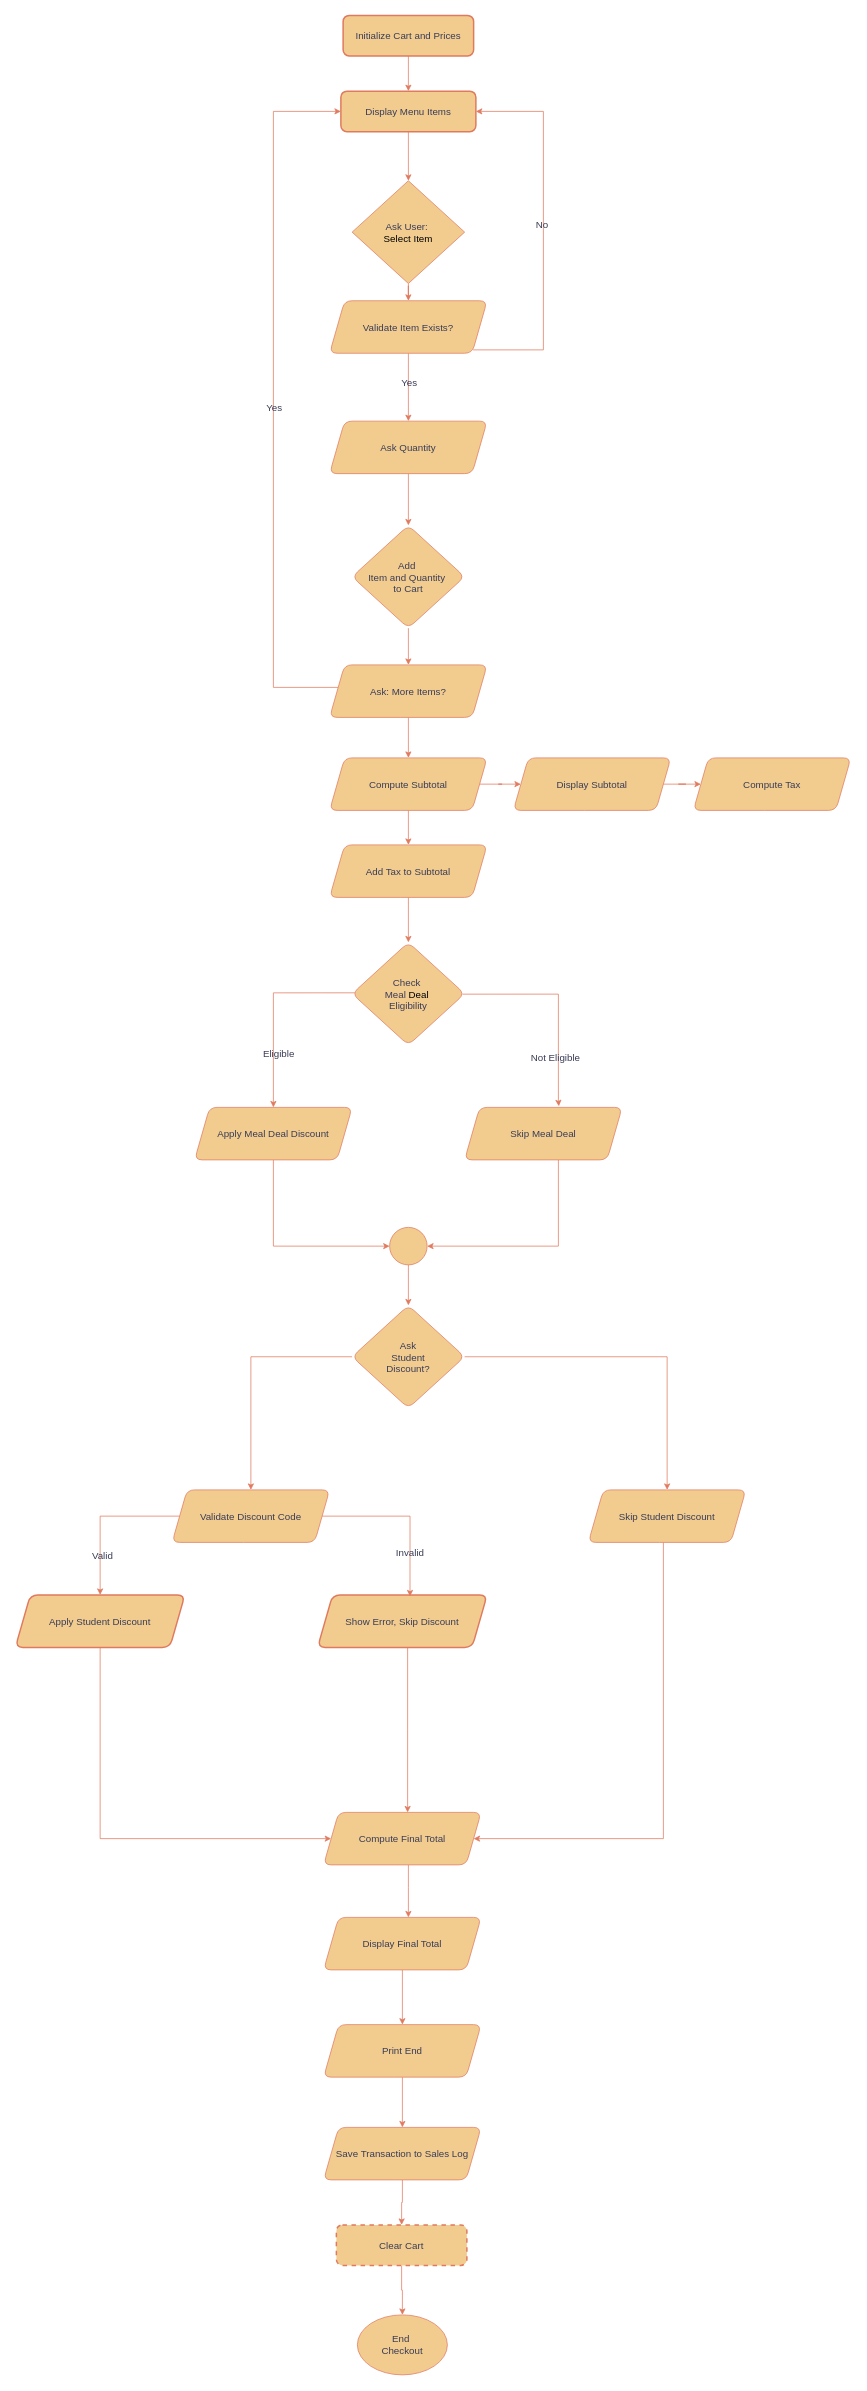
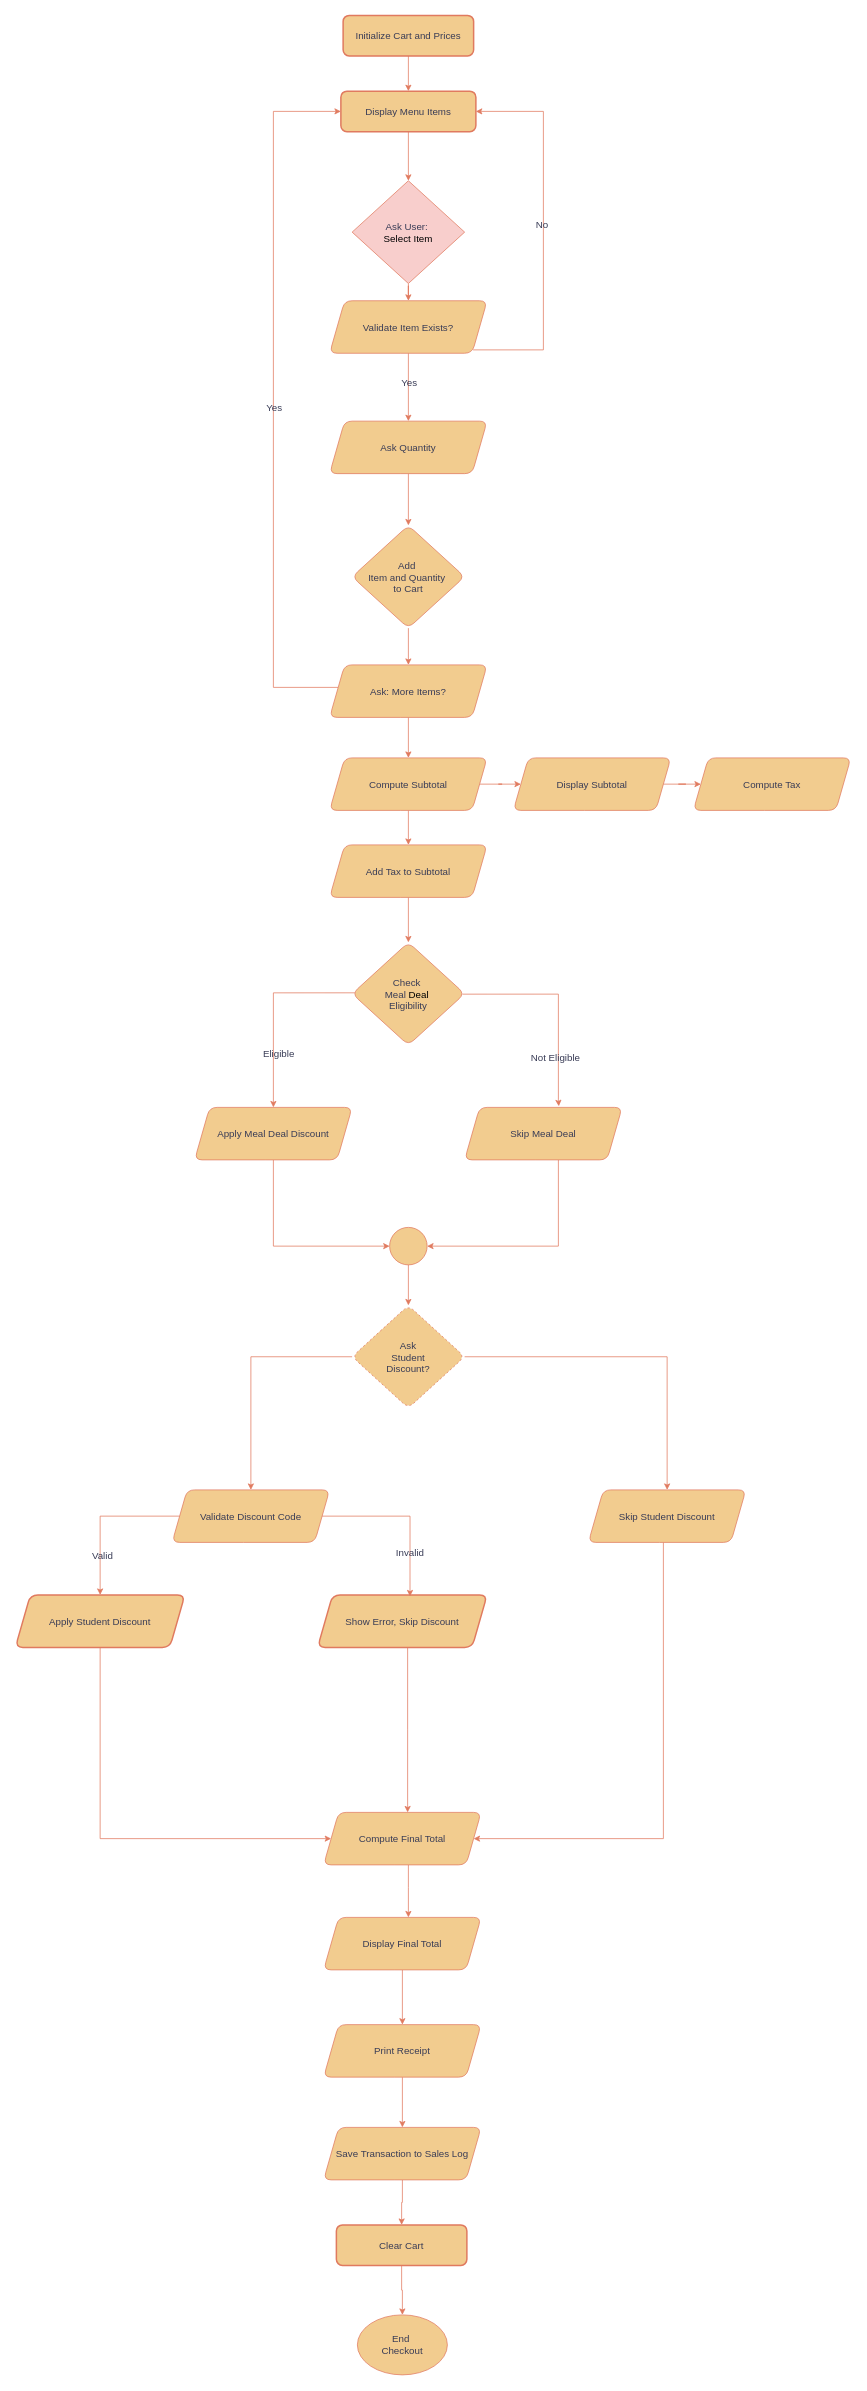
(408, 232) -> (408, 232)
(408, 1357) -> (408, 1357)
(402, 2051) -> (402, 2051)
(402, 2245) -> (402, 2245)
